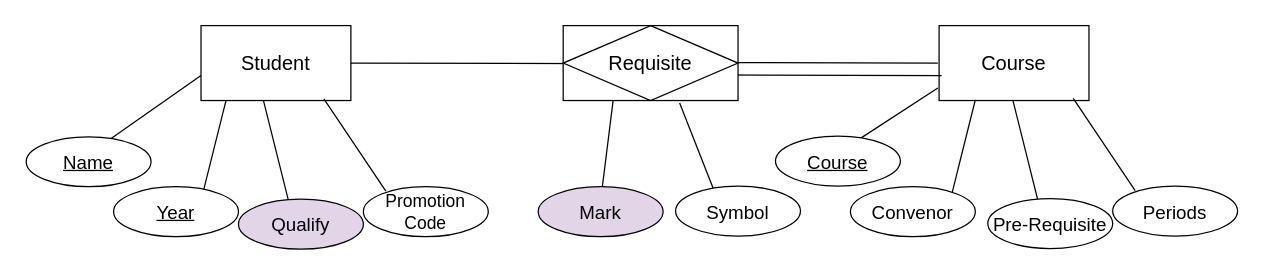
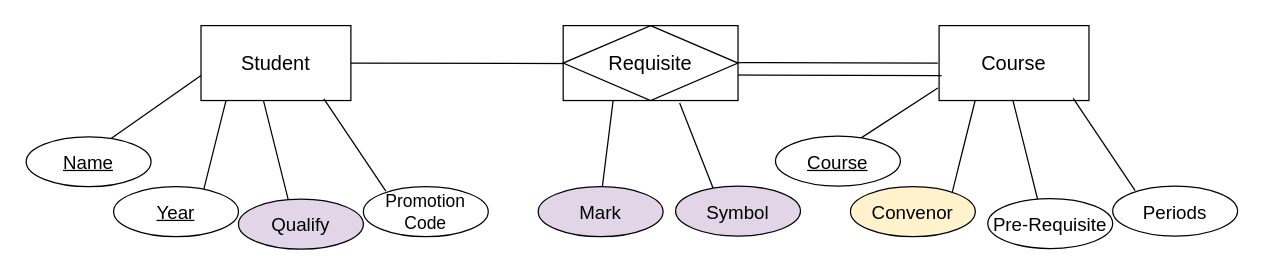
(738, 211) -> (738, 211)
(913, 212) -> (913, 212)
